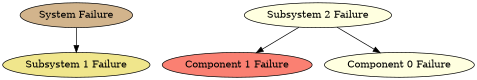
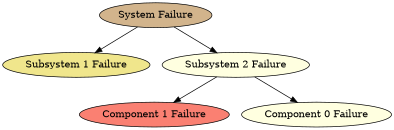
none -> (193, 38)
